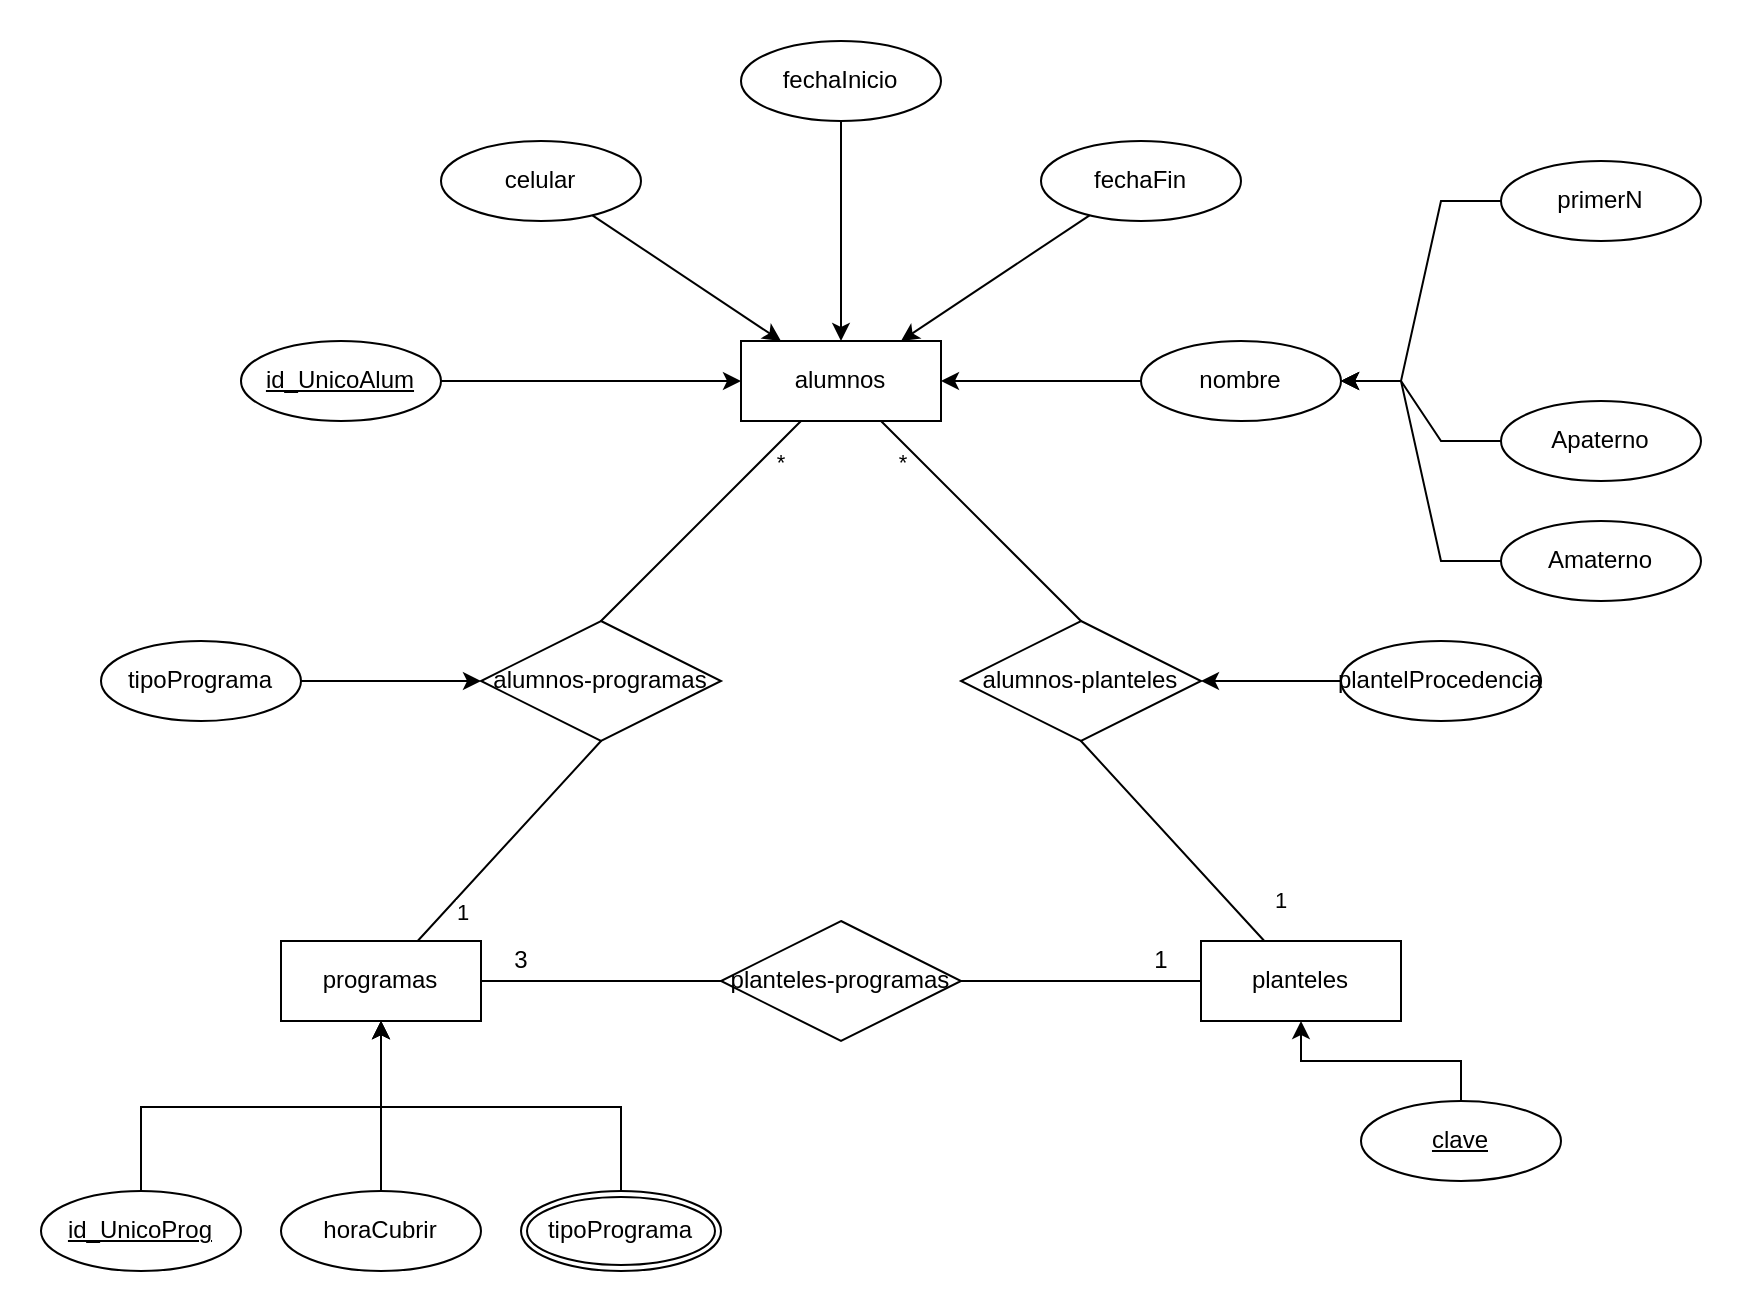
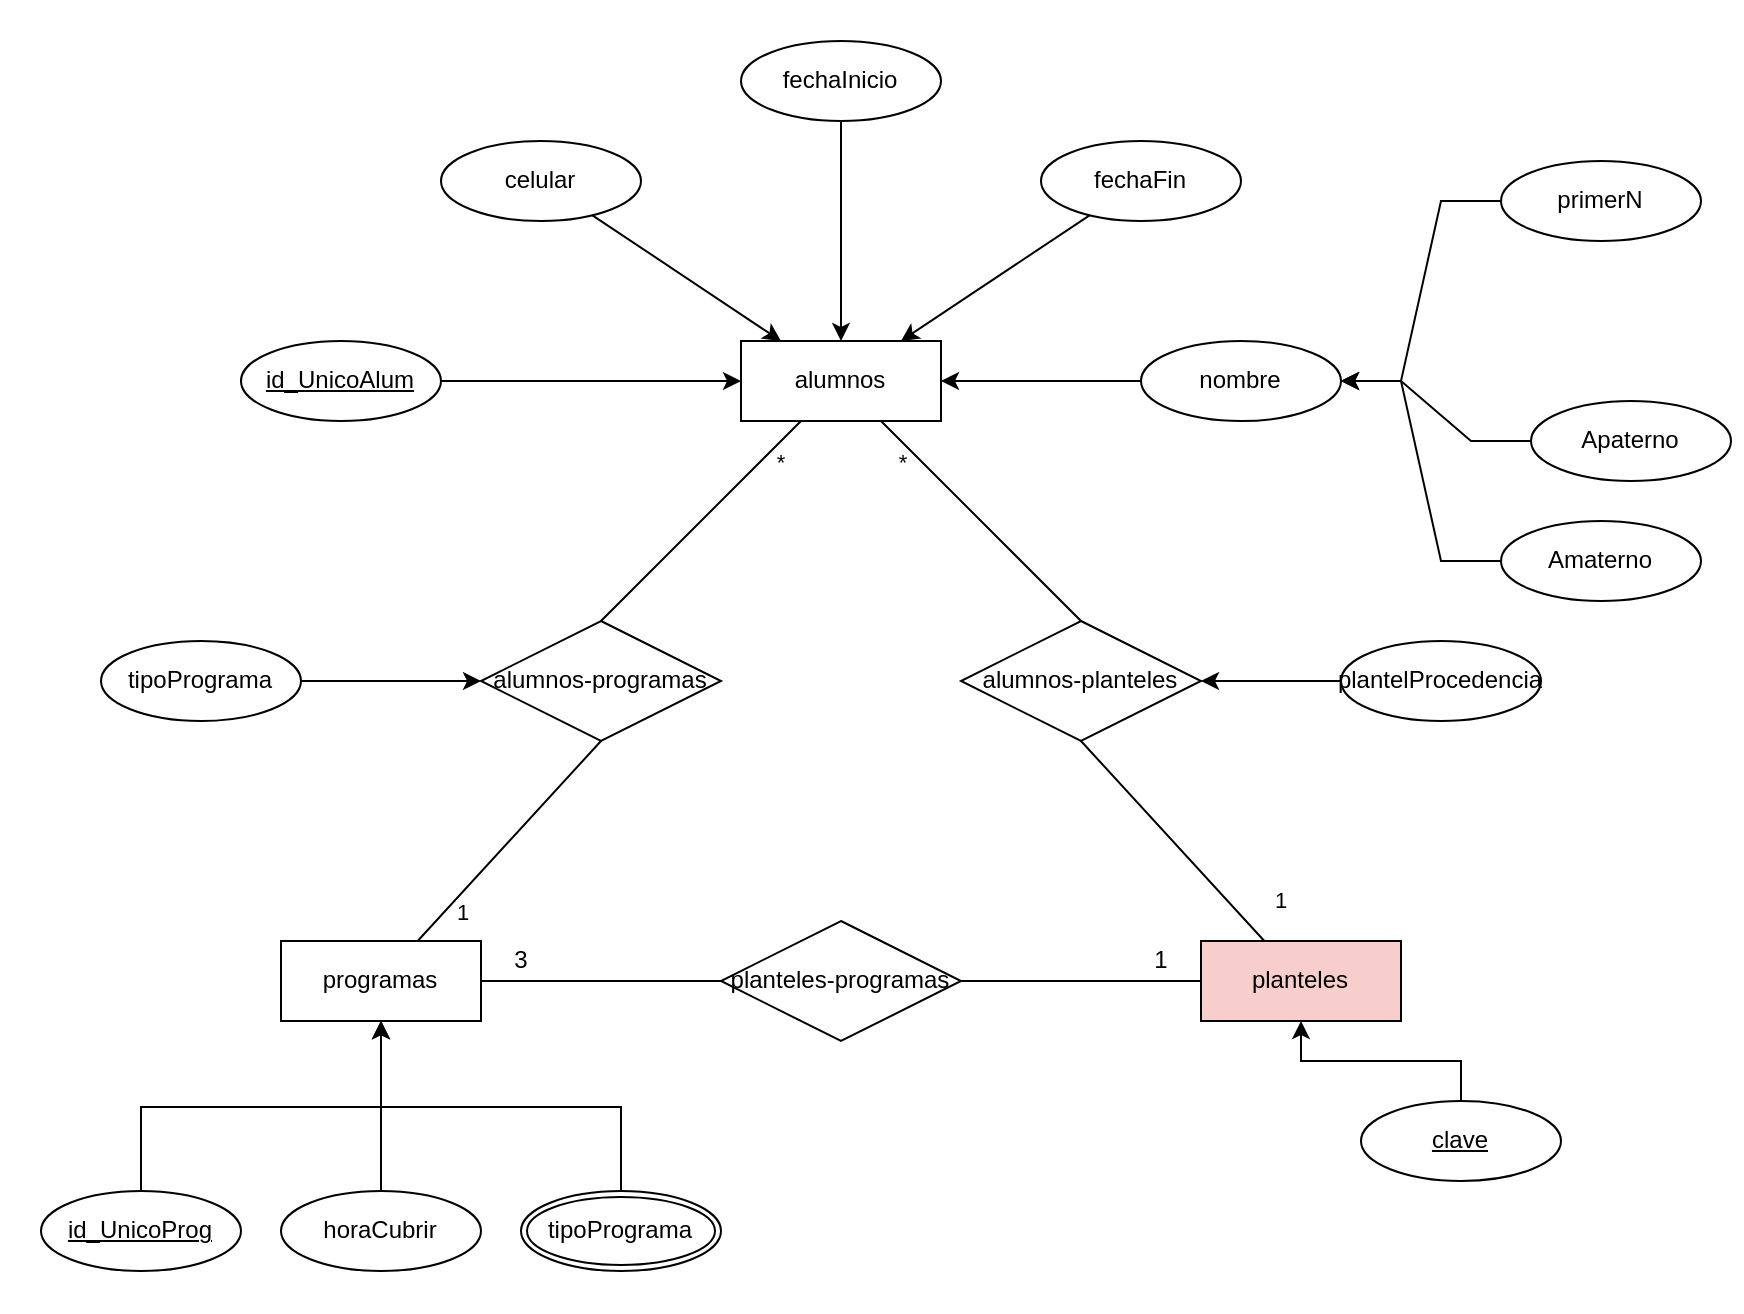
(1601, 441) -> (1631, 441)
(1301, 981) -> (1301, 981)
